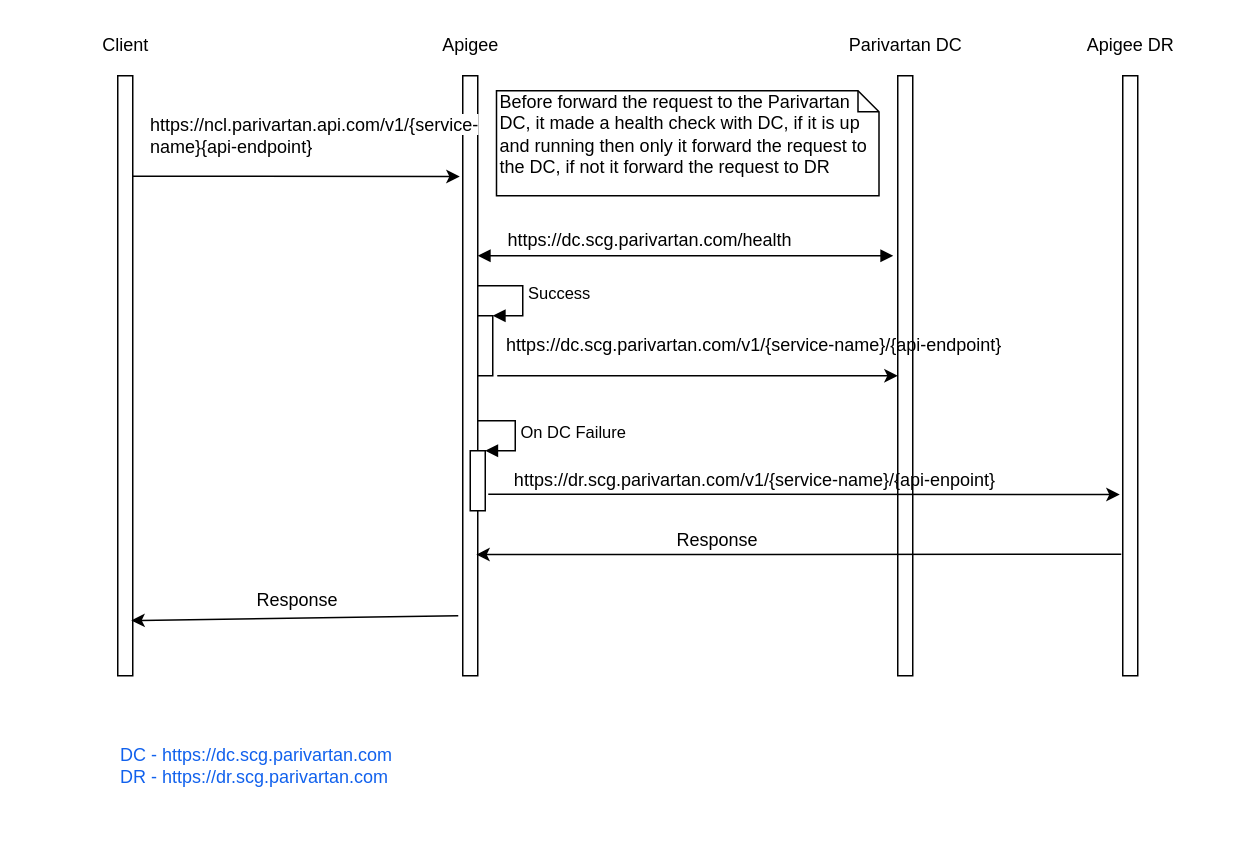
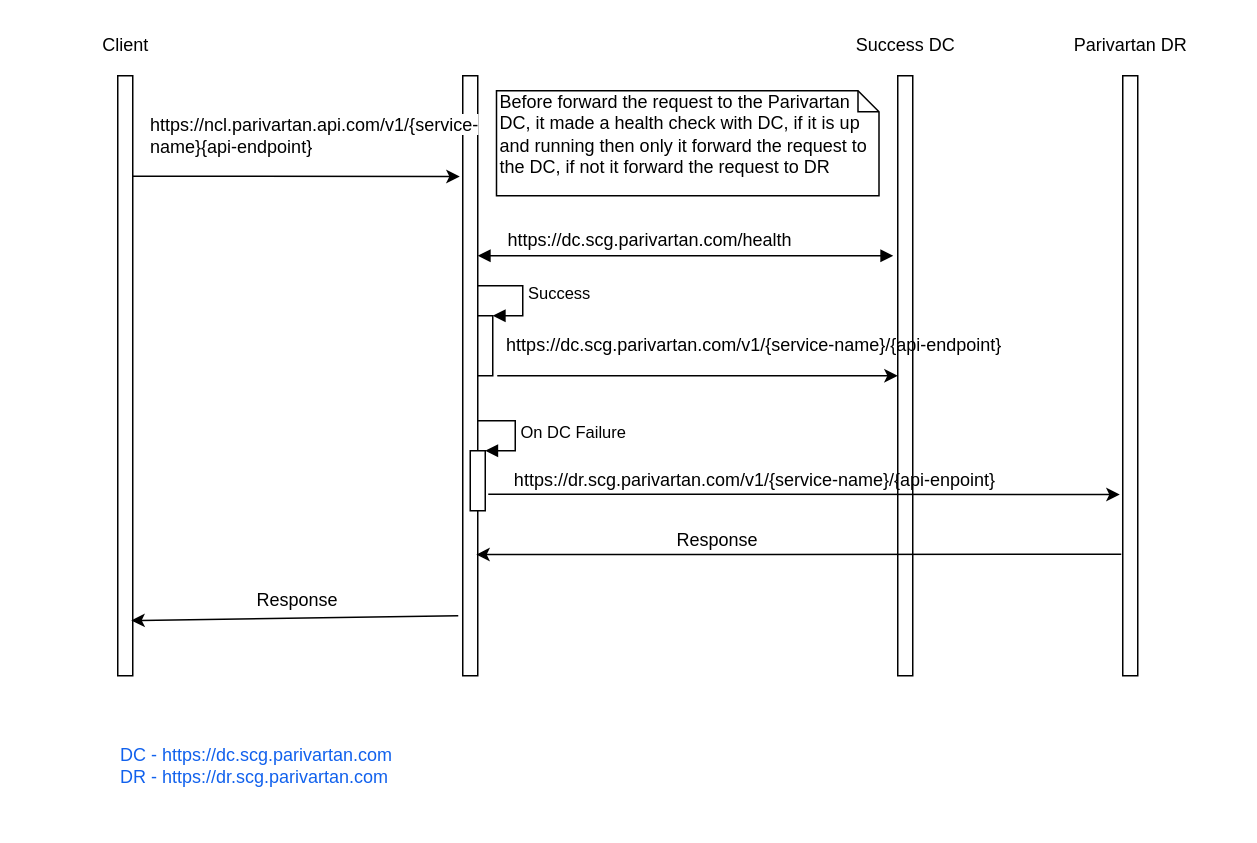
(470, 46) -> none
(906, 46) -> (906, 46)
(1131, 46) -> (1131, 46)
